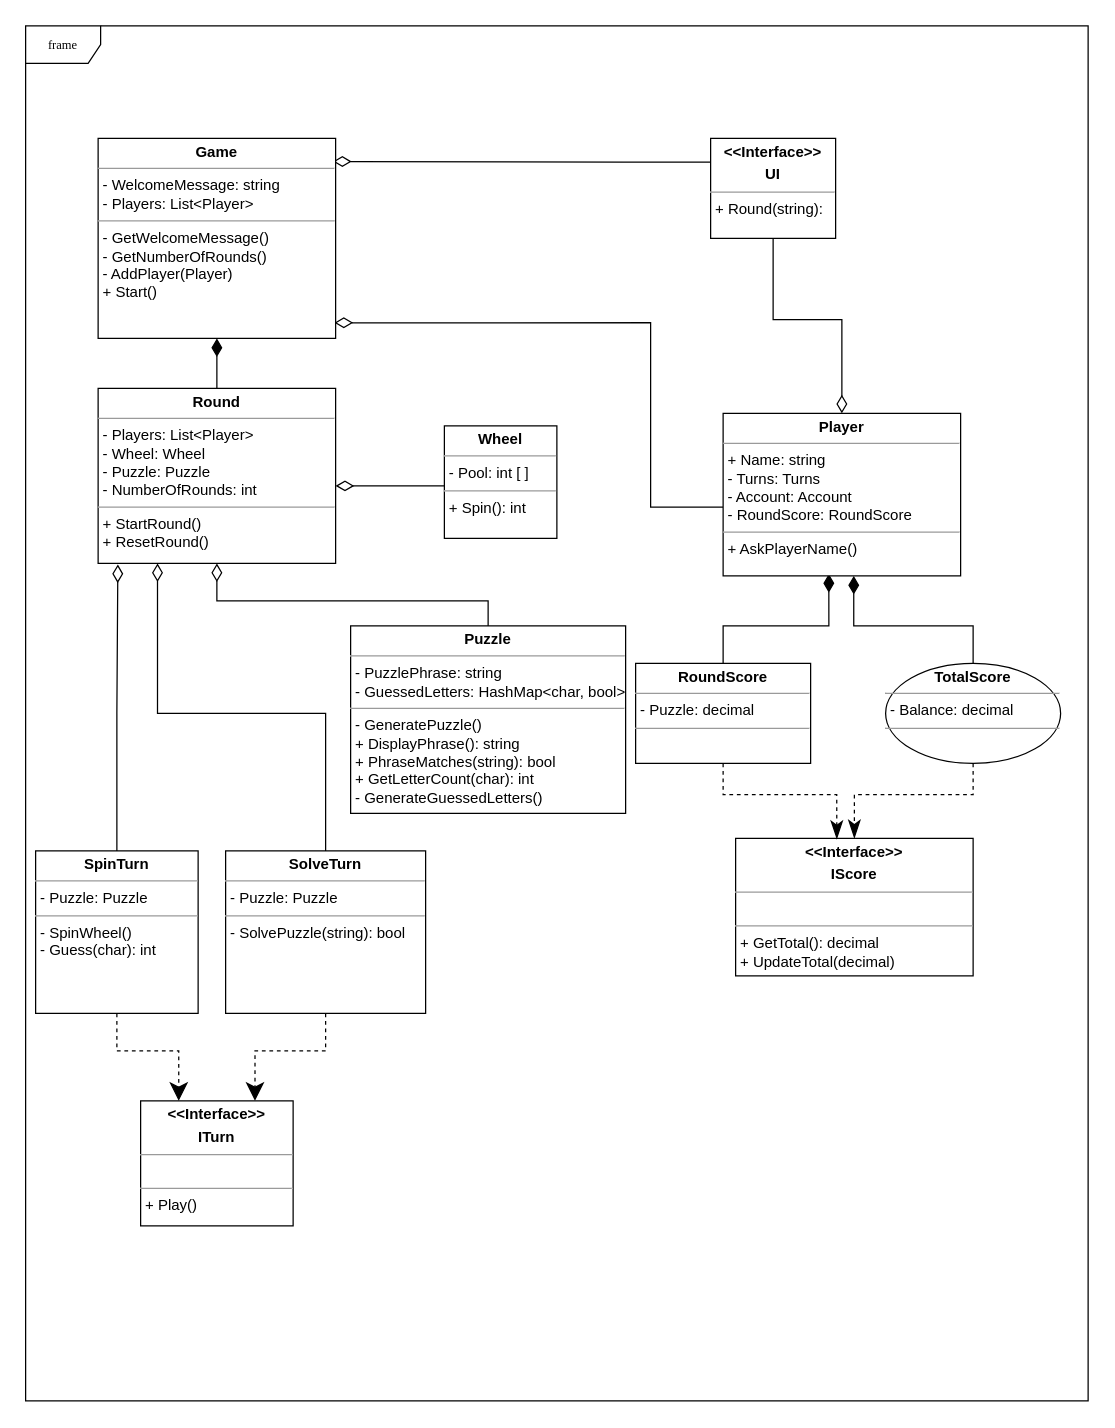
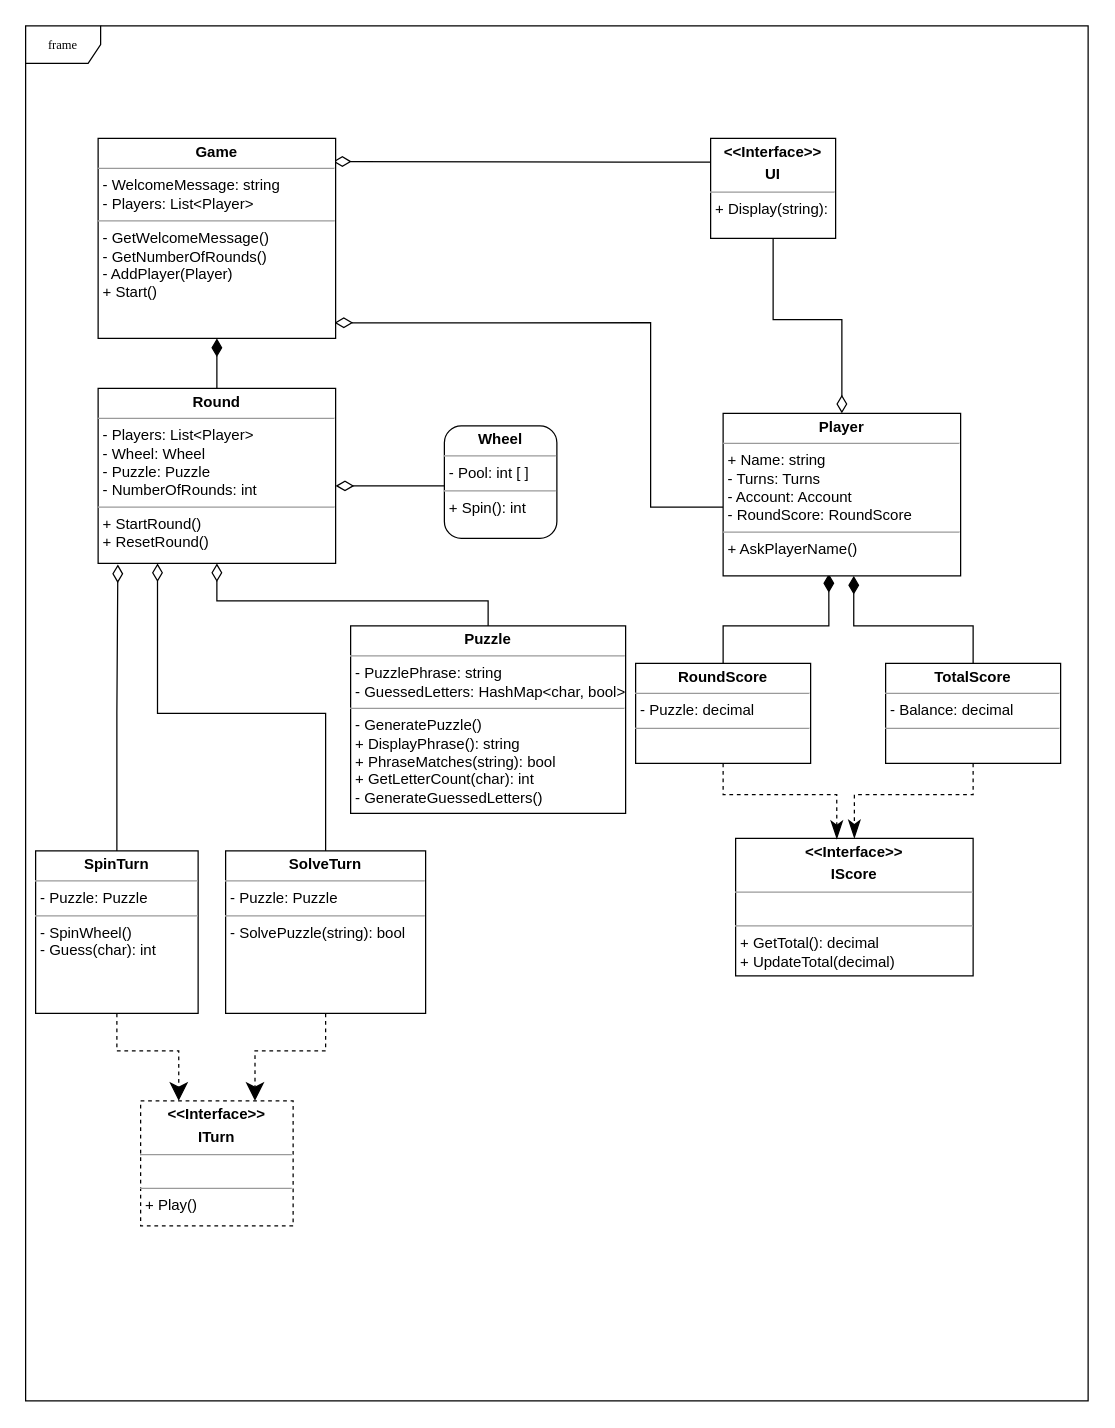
(772, 165) -> (776, 165)
(501, 482) -> (501, 482)
(973, 713) -> (973, 713)
(217, 1163) -> (217, 1163)
